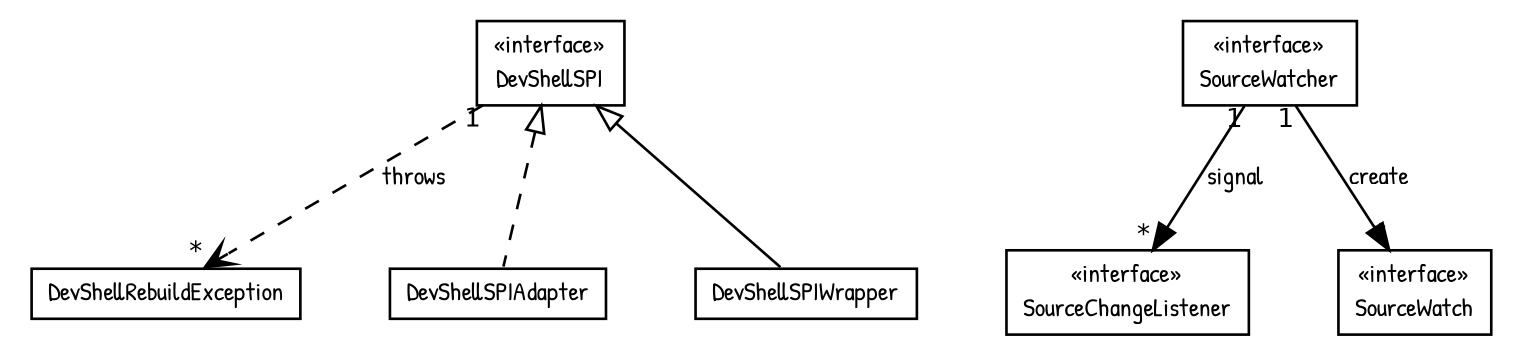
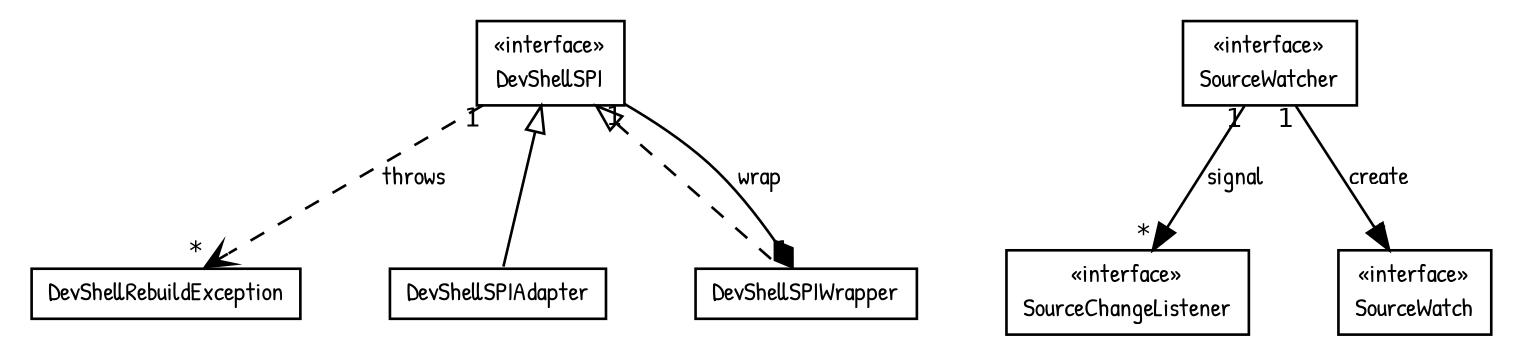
none -> (708, 163)
(698, 195) -> (698, 195)
(519, 199) -> (519, 199)
